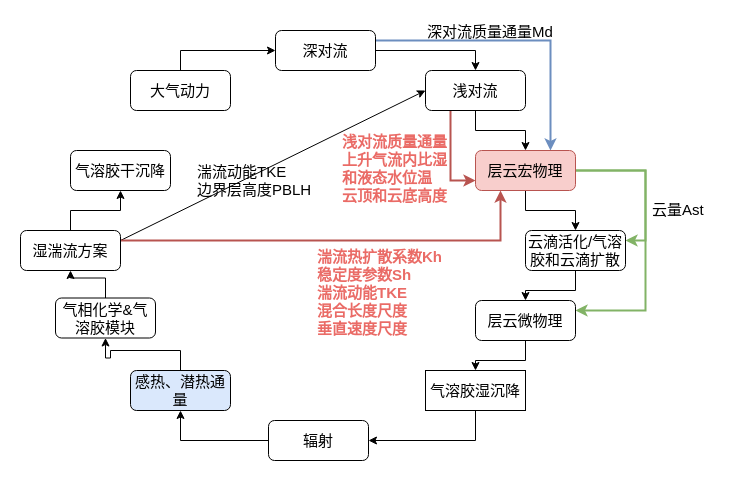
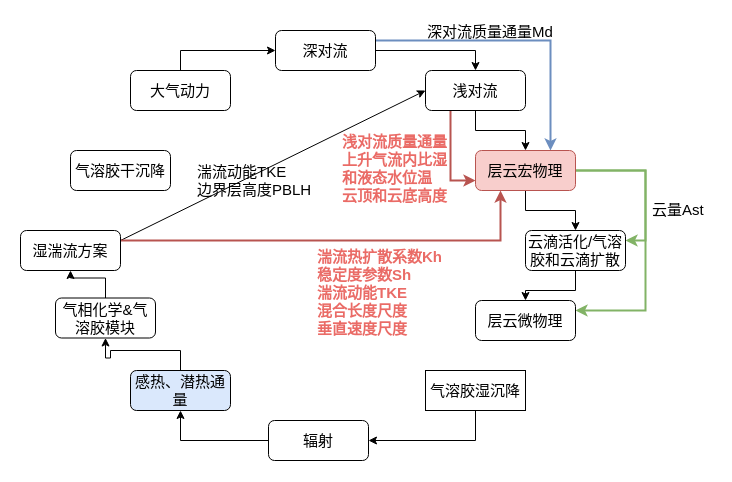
(92, 211) -> none
(510, 361) -> none
